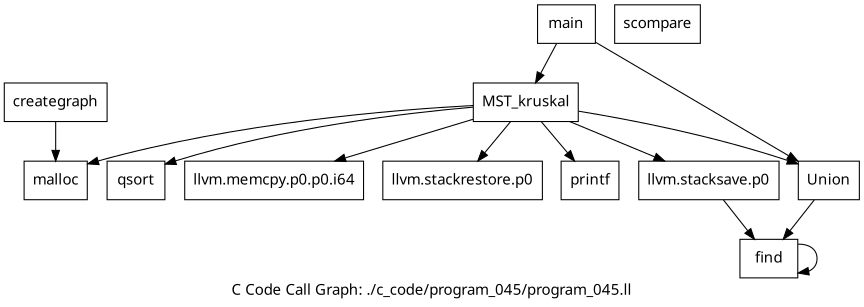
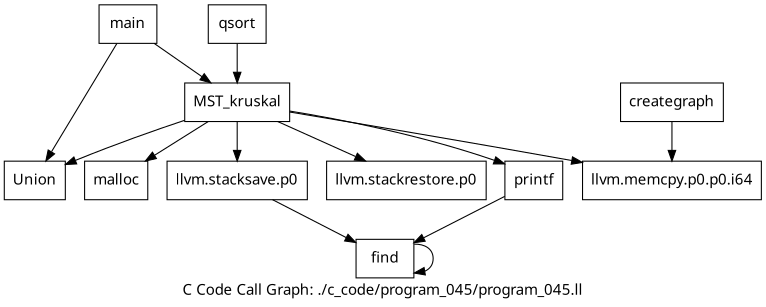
(657, 24) -> none
(323, 127) -> (237, 58)
(56, 136) -> (672, 136)
(802, 215) -> (464, 217)
